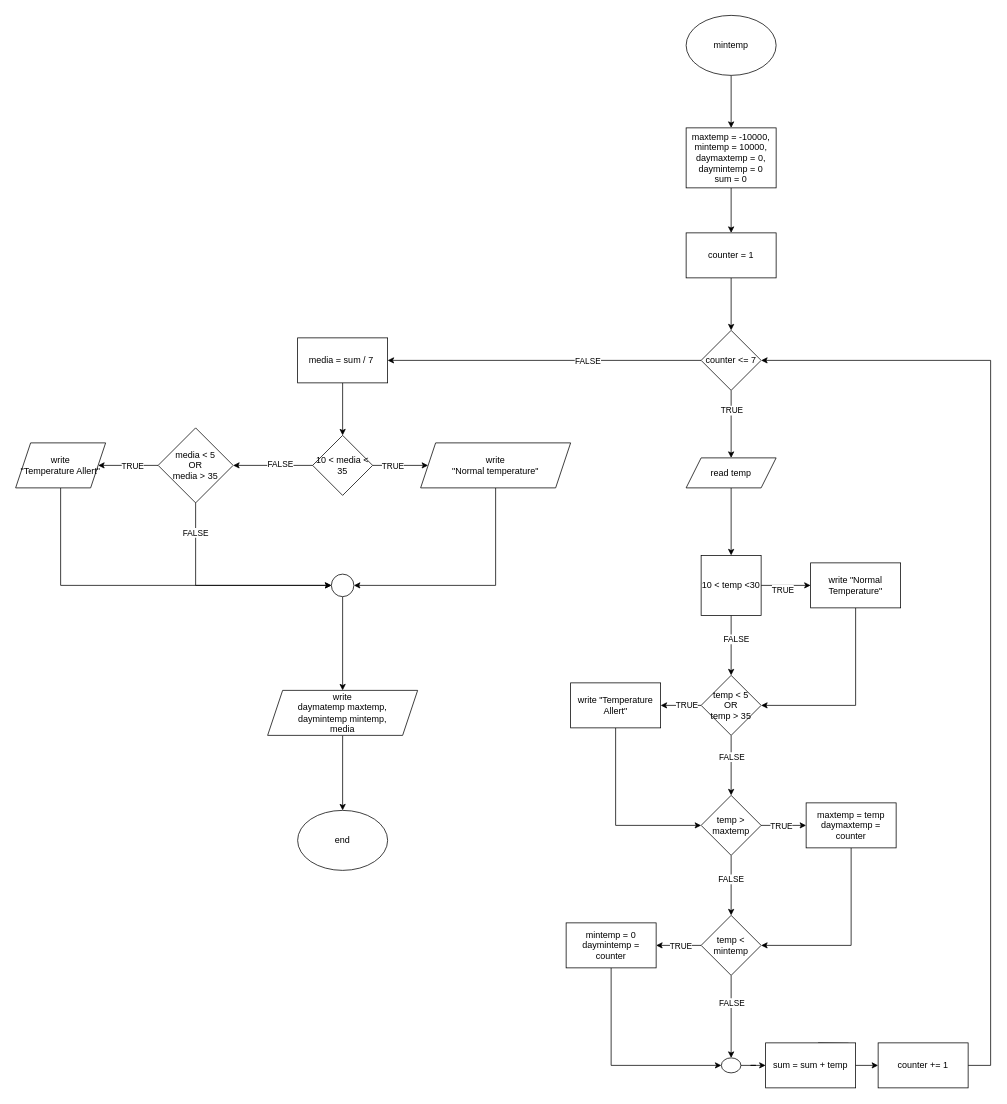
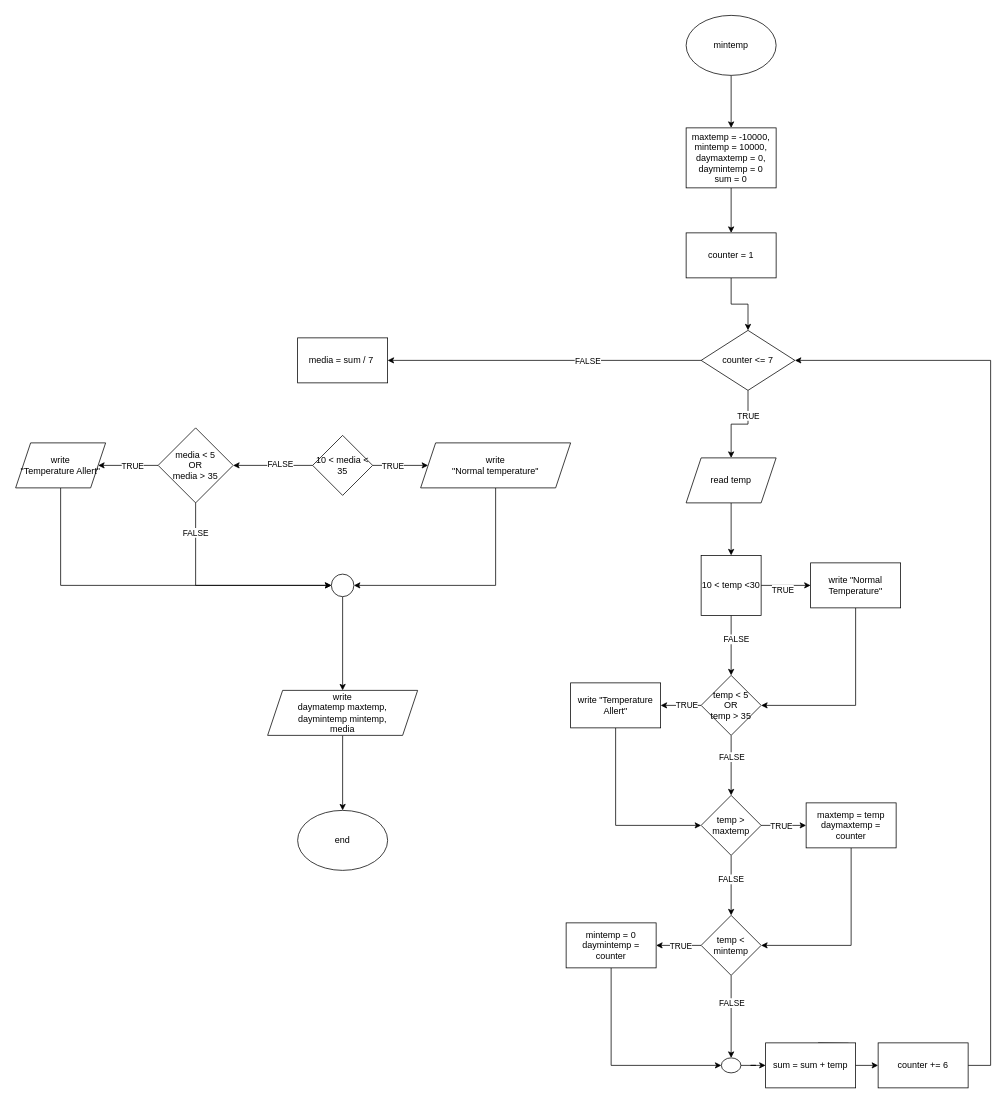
(731, 360) -> (748, 360)
(342, 406) -> none
(731, 473) -> (731, 480)
(923, 1065) -> (923, 1065)
